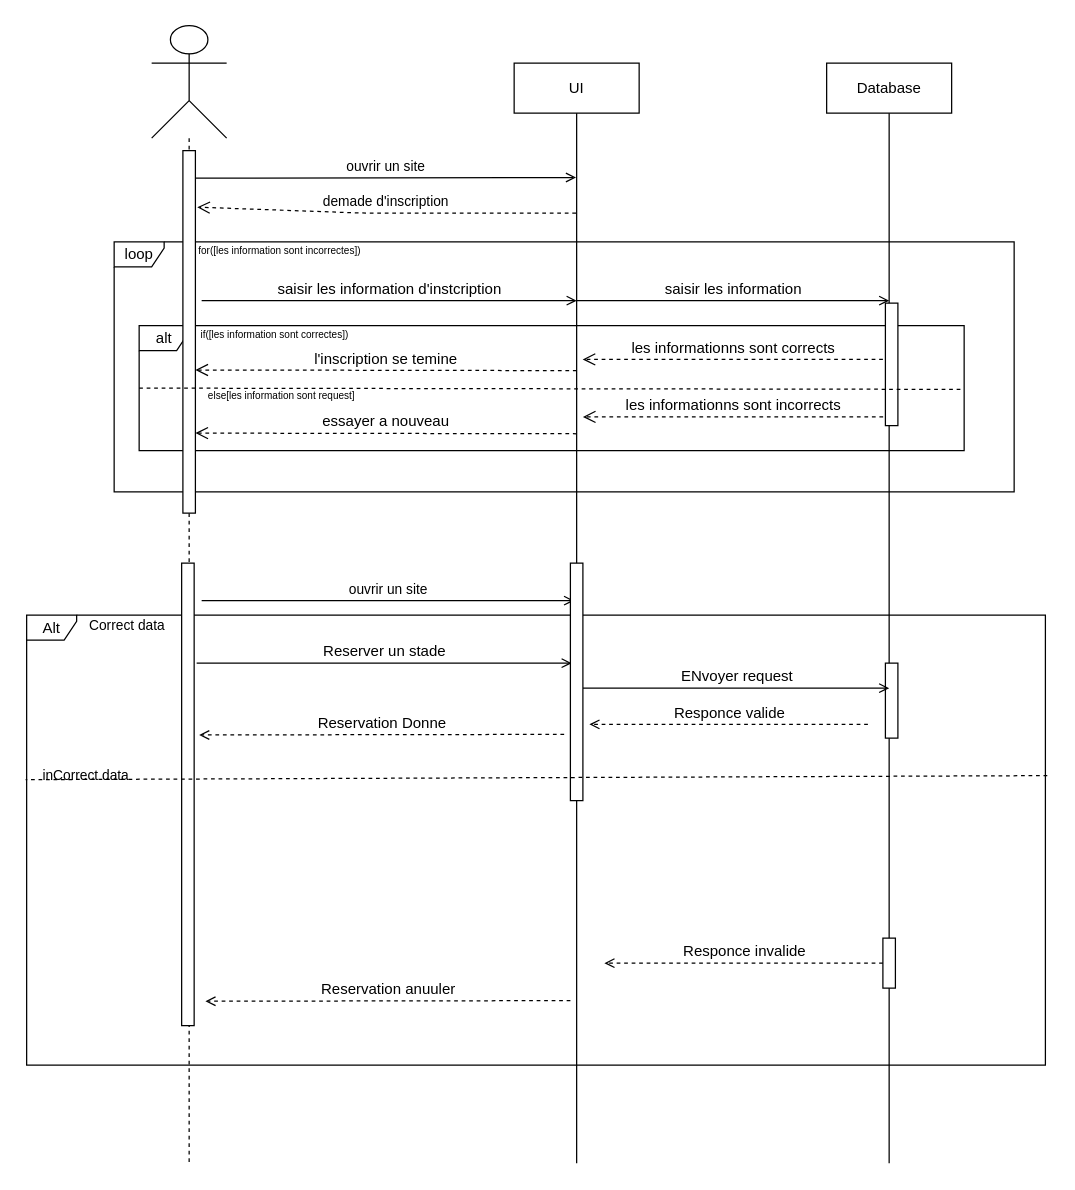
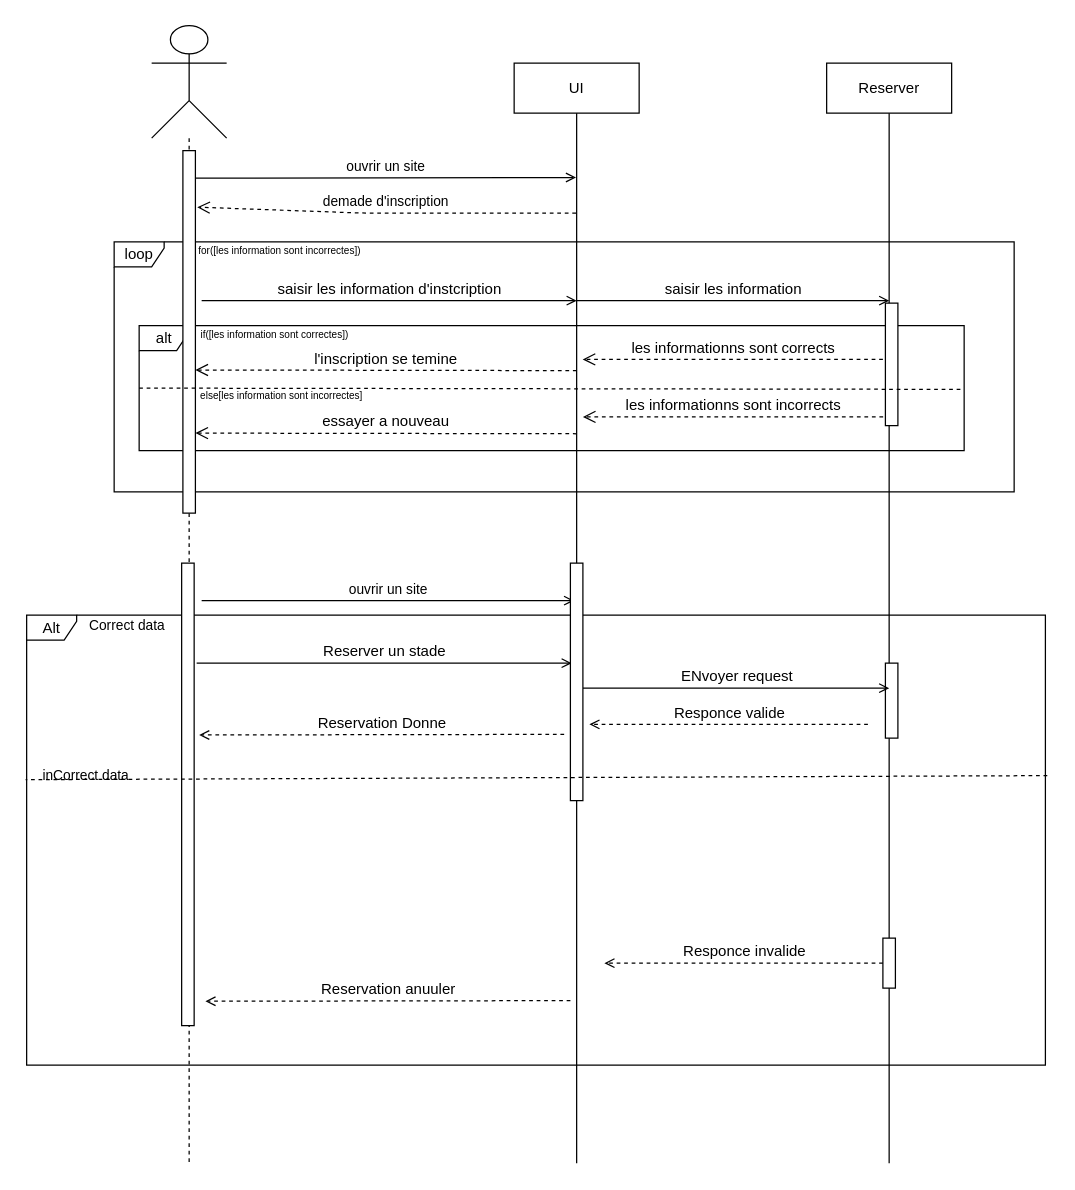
(889, 88) -> (889, 88)
(282, 394) -> (282, 394)
